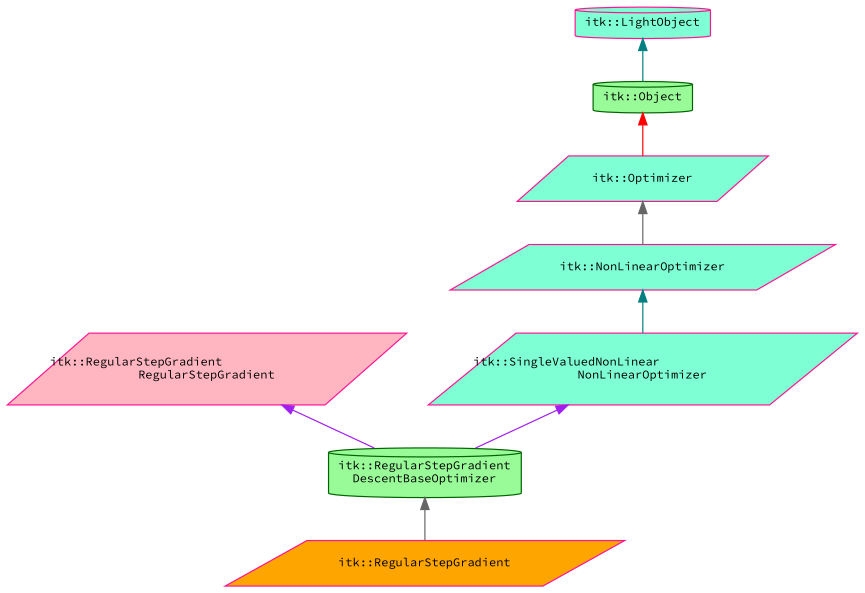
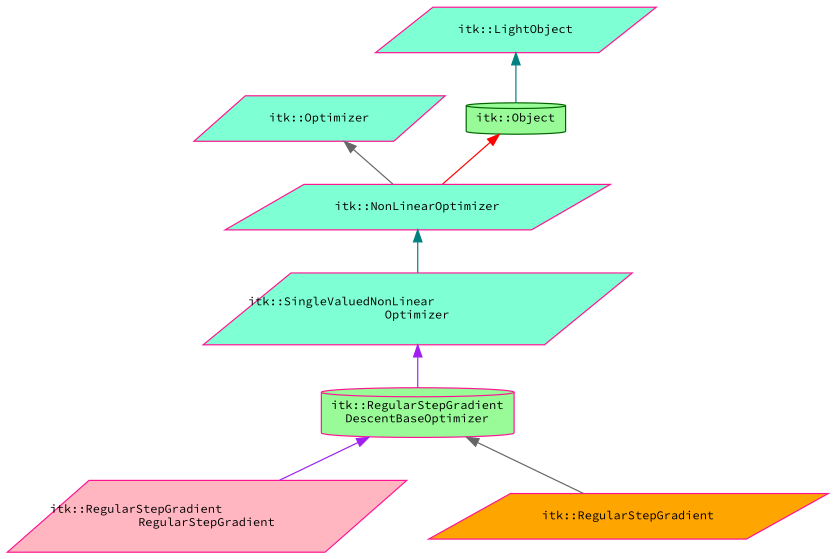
(643, 23) -> (516, 30)
(643, 141) -> (466, 163)
(643, 369) -> (418, 309)
(333, 429) -> (319, 461)
(425, 473) -> (418, 413)
